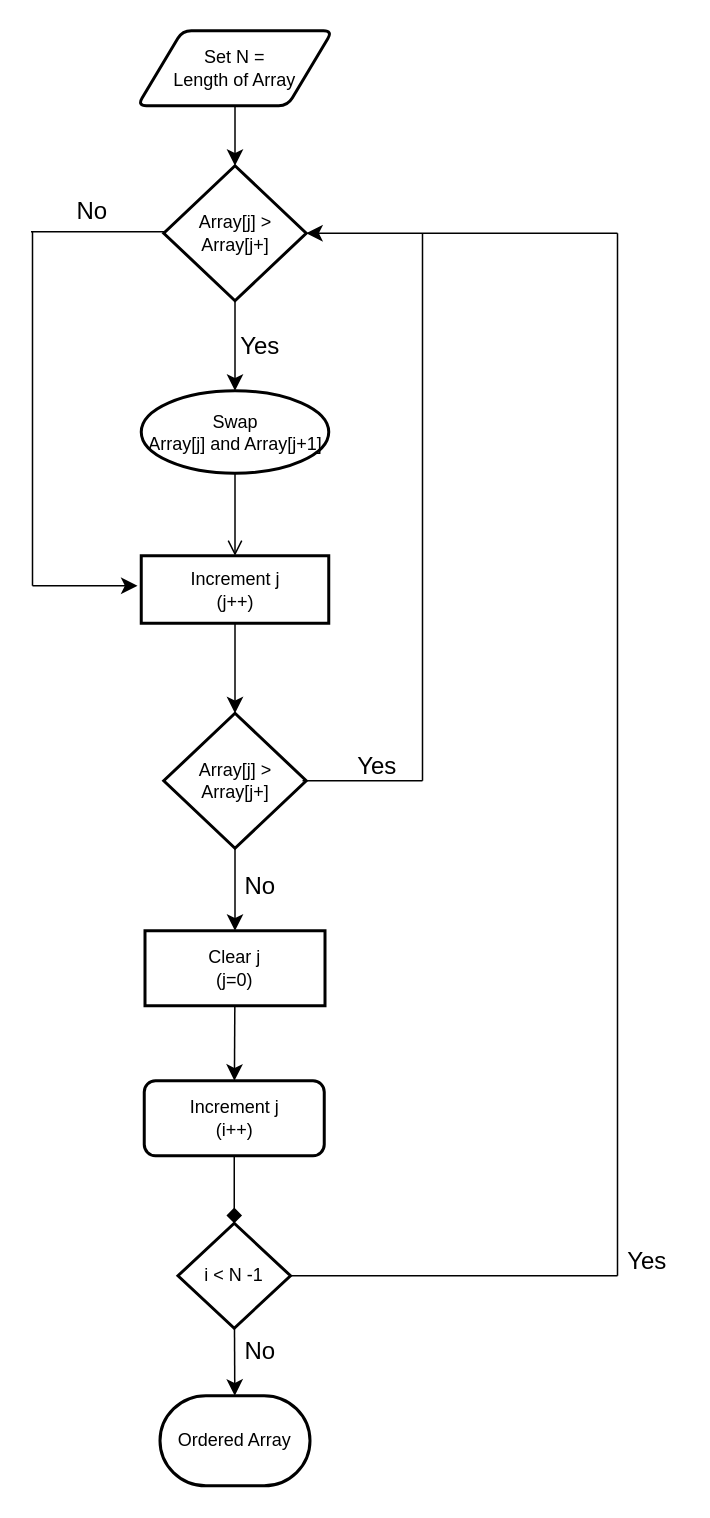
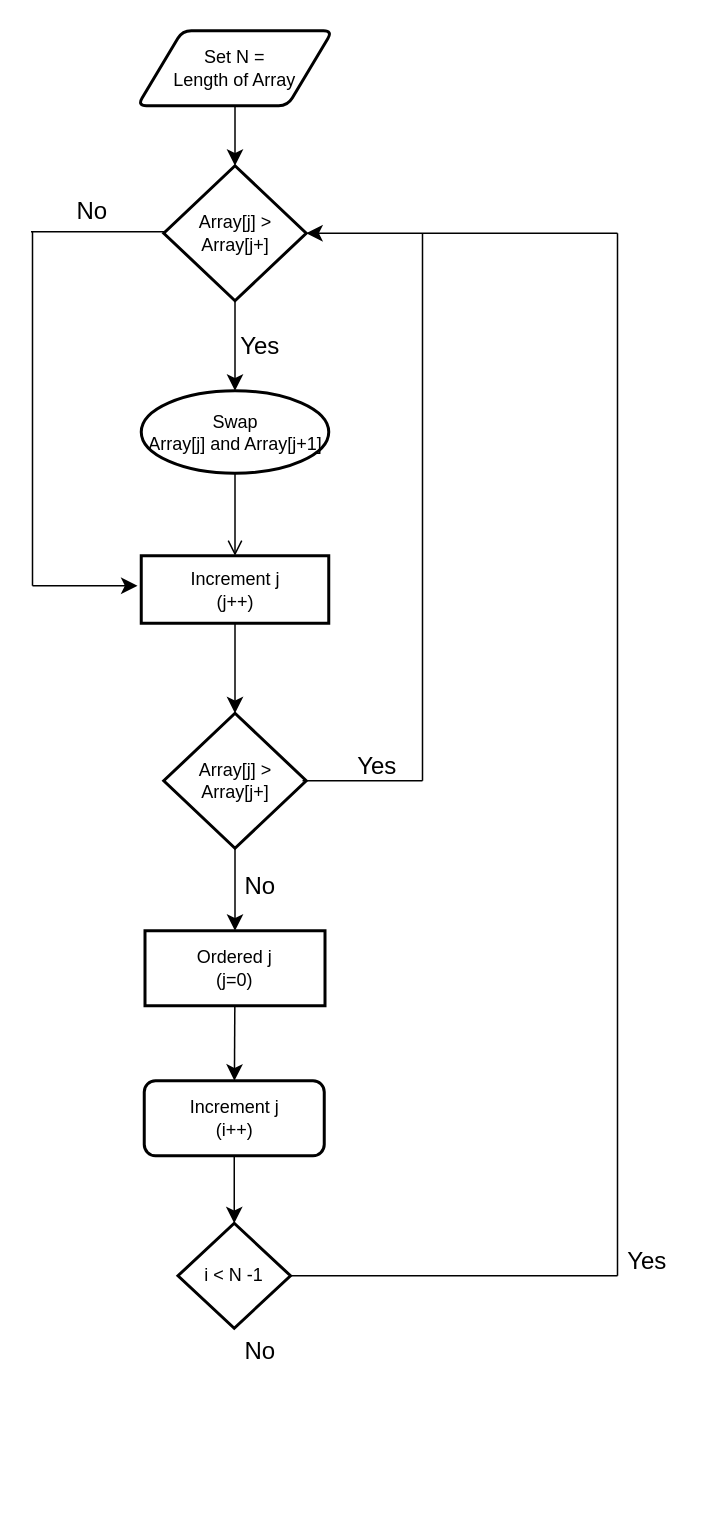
(235, 968) -> (235, 968)
(234, 1208) -> (234, 1209)
(234, 1356) -> none
(235, 1441) -> none
